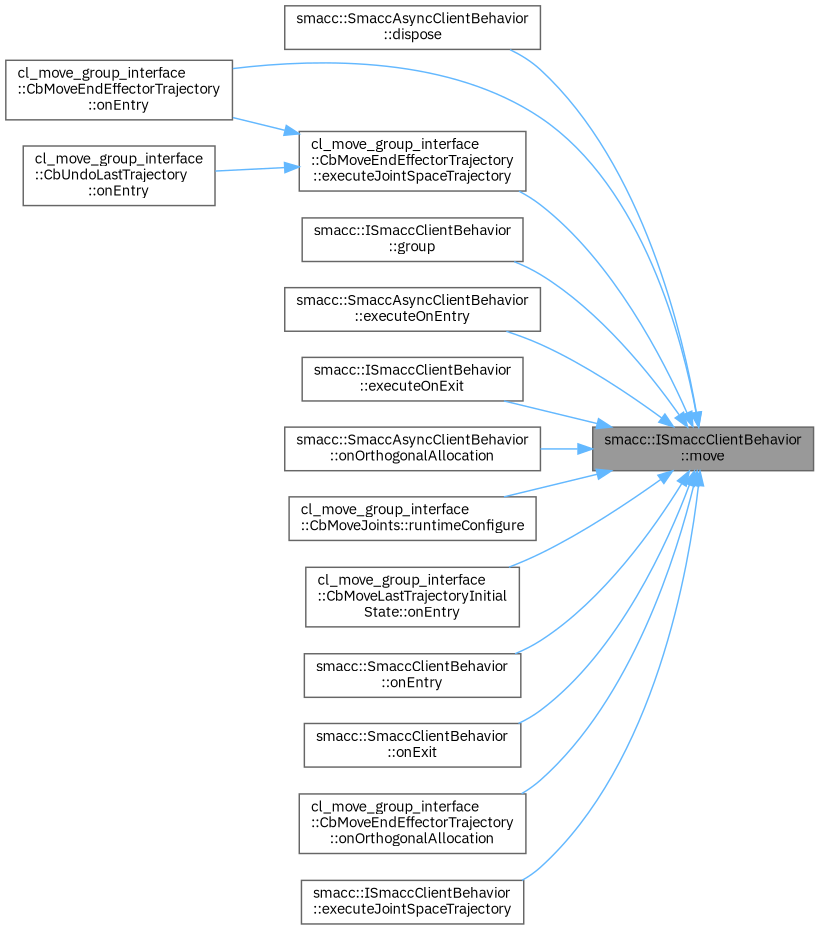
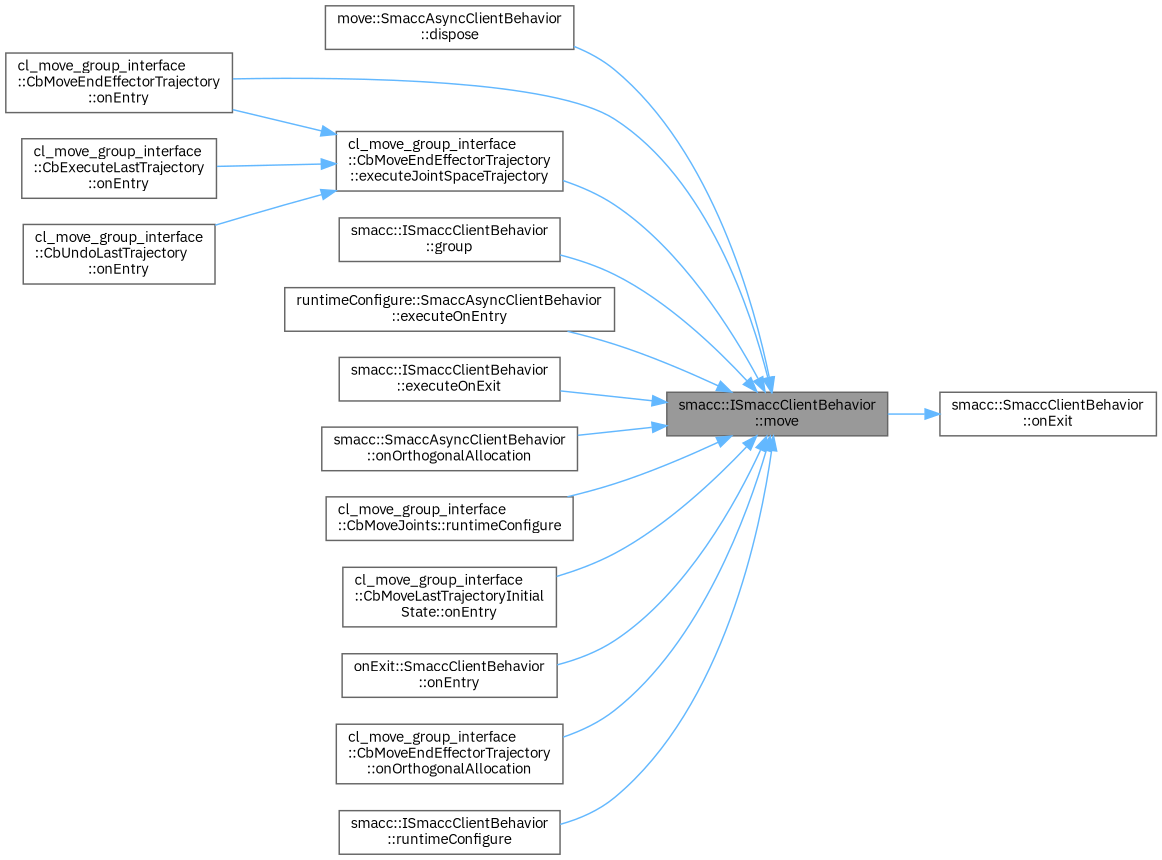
(413, 28) -> (450, 28)
none -> (119, 169)
(413, 309) -> (450, 309)
(623, 618) -> (906, 414)
(413, 676) -> (450, 676)
(413, 902) -> (450, 832)
